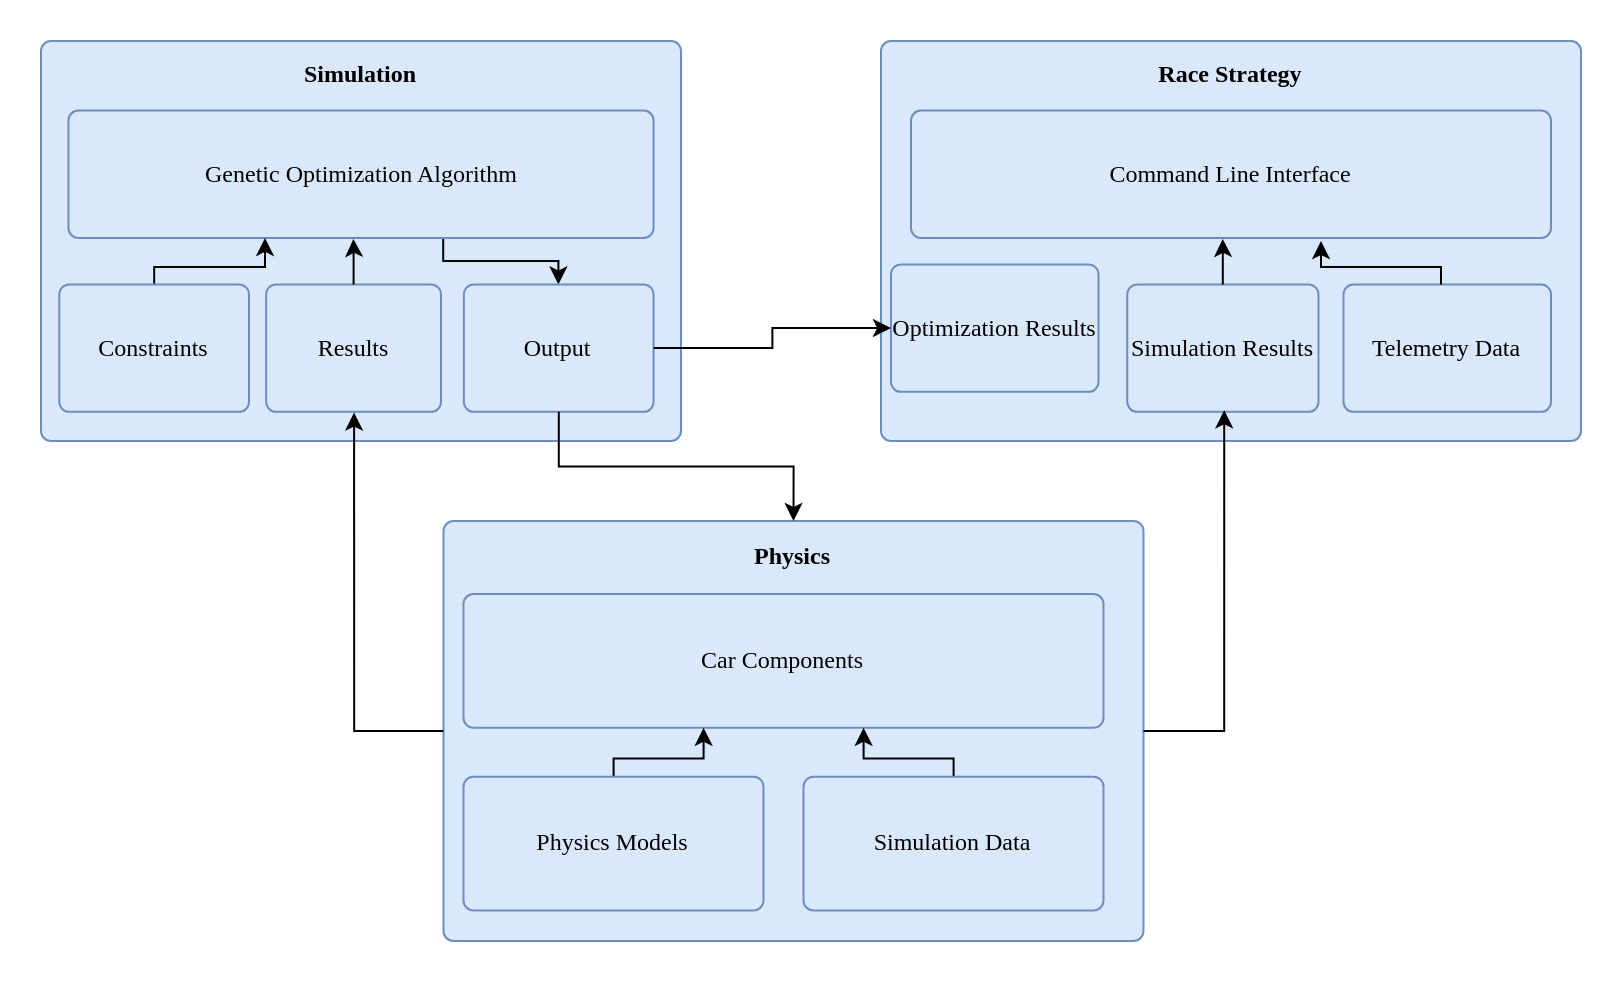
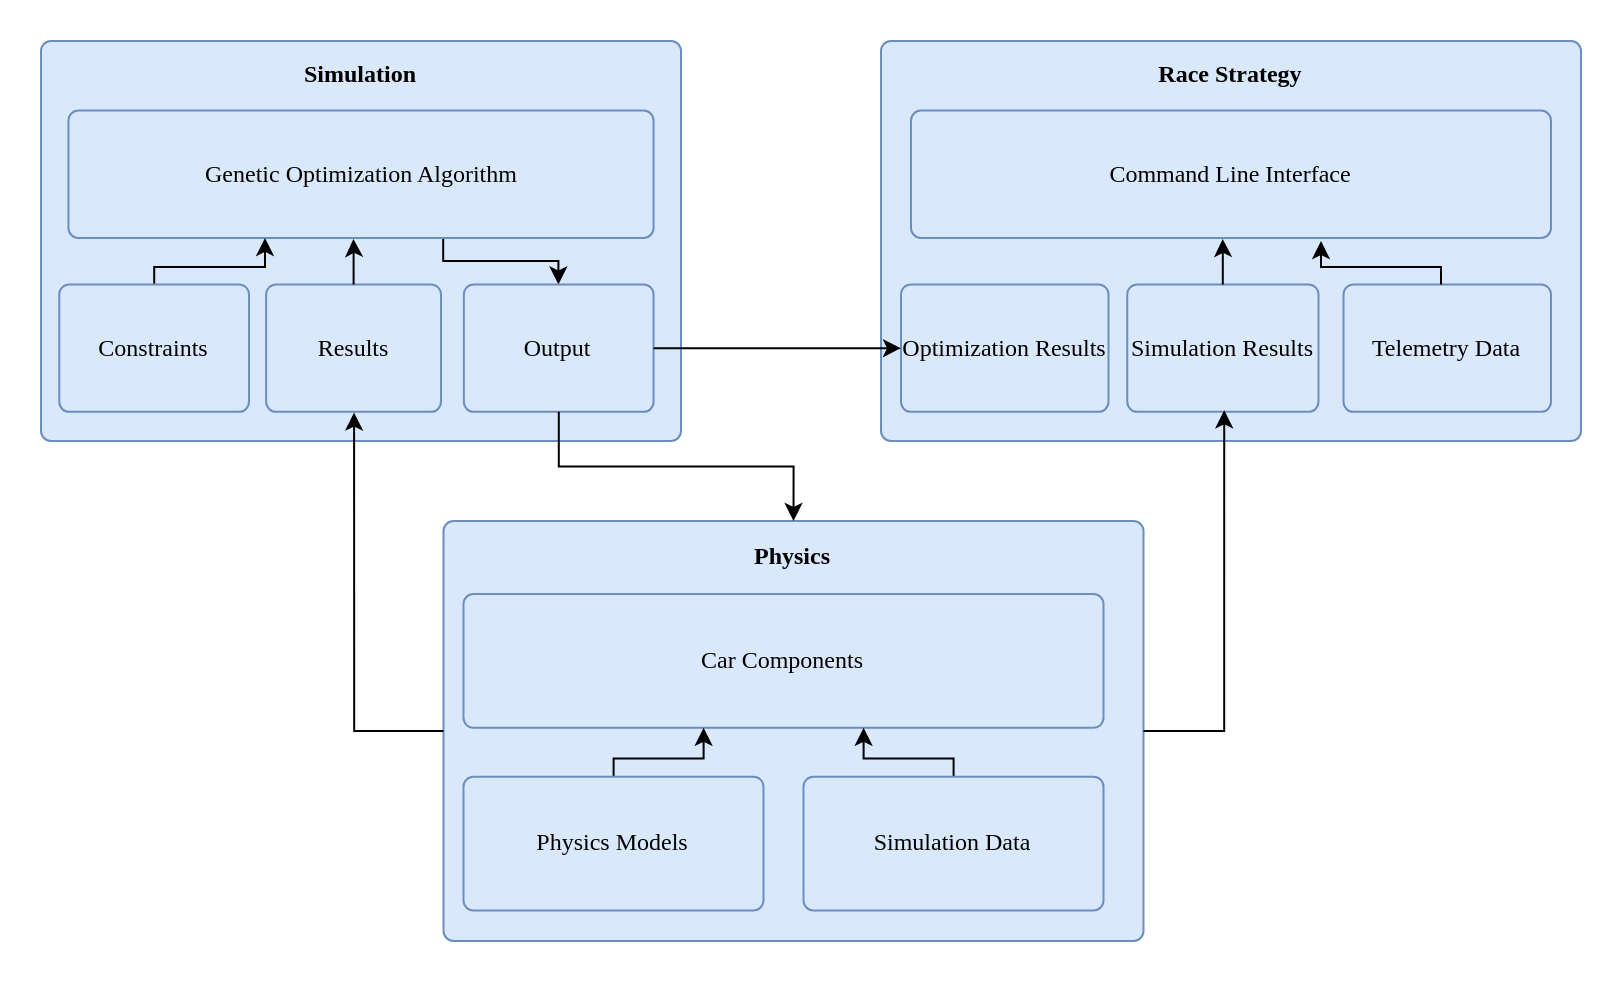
(995, 328) -> (1005, 348)
